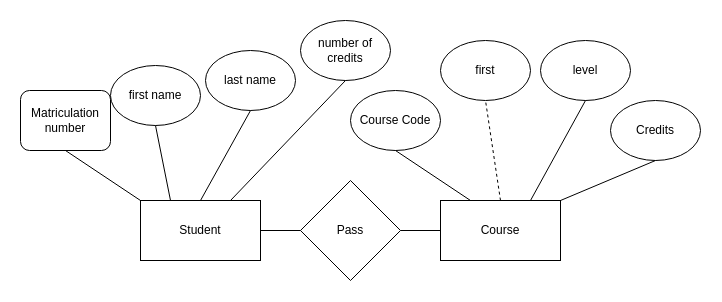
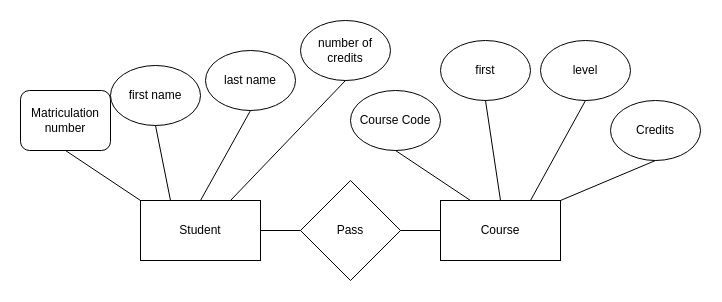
(493, 149) -> (493, 149)
